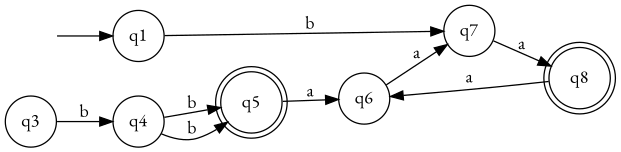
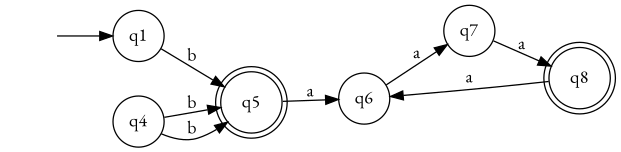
(298, 34) -> (187, 64)
(31, 122) -> none
